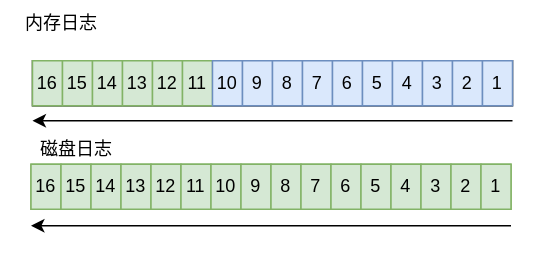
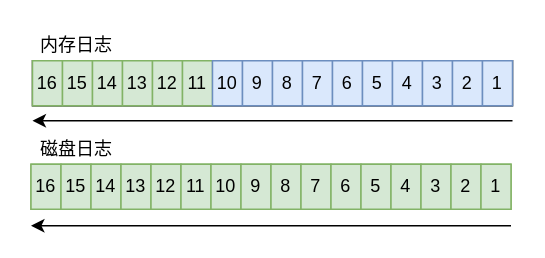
(61, 23) -> (76, 46)
